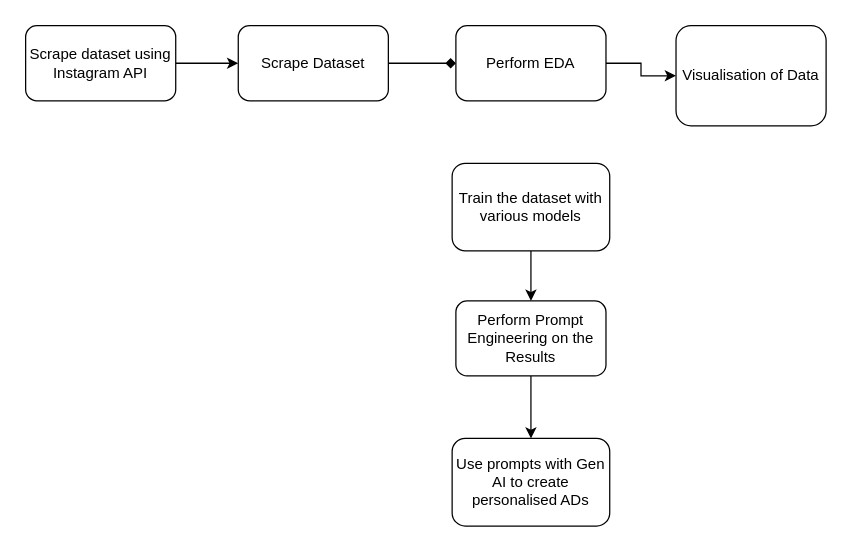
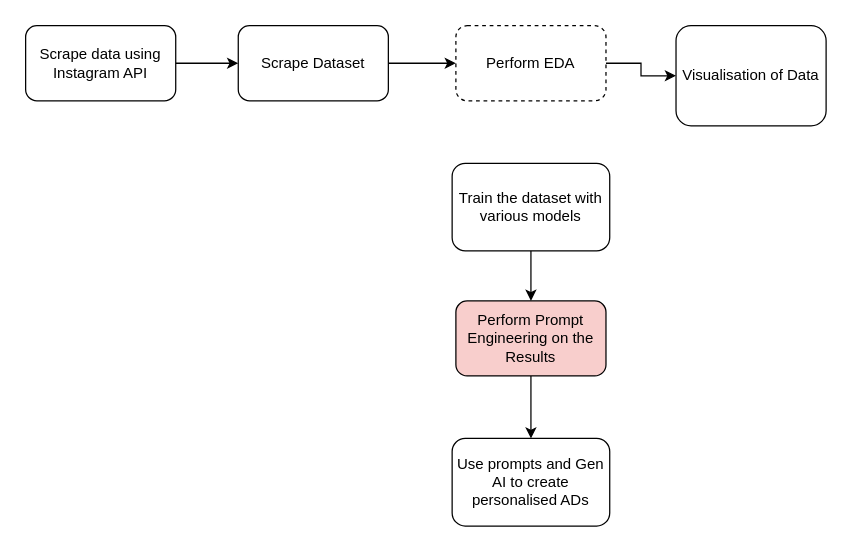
(101, 63) -> (101, 63)
(445, 63) -> (446, 63)
(531, 63) -> (531, 63)
(531, 338) -> (531, 338)
(531, 482) -> (531, 482)
